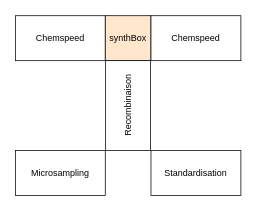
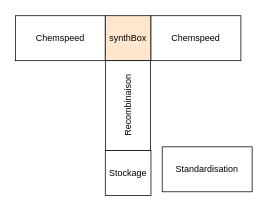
(60, 173) -> none
none -> (128, 173)
(196, 173) -> (207, 169)
